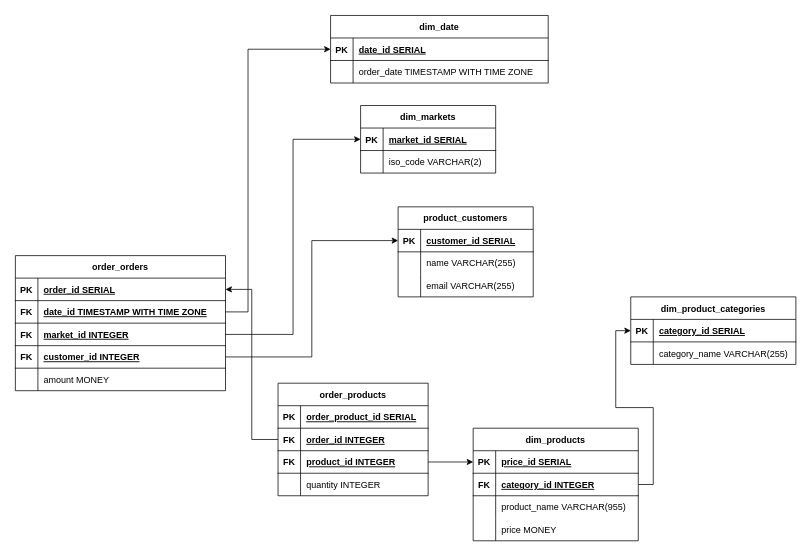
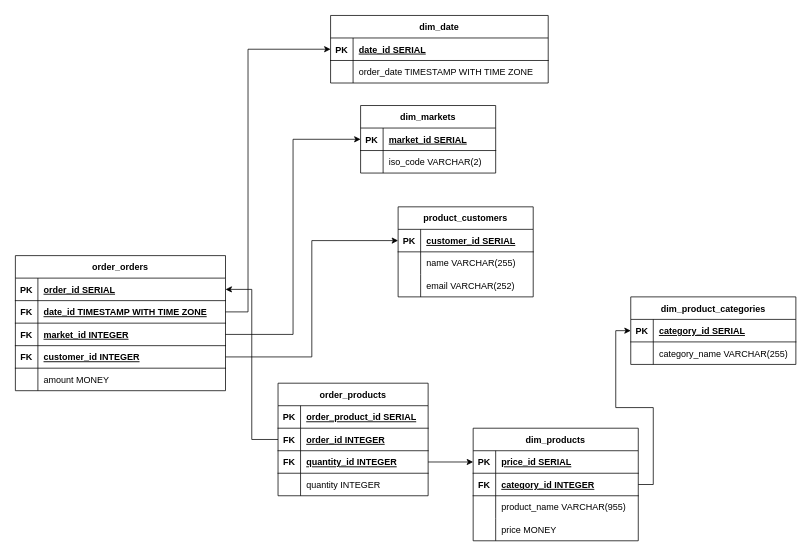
(468, 286) -> (468, 286)
(349, 462) -> (350, 462)
